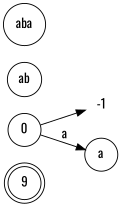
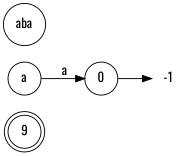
(25, 80) -> none
(59, 141) -> (58, 79)
